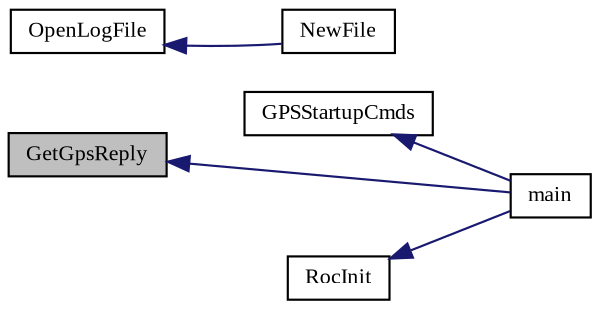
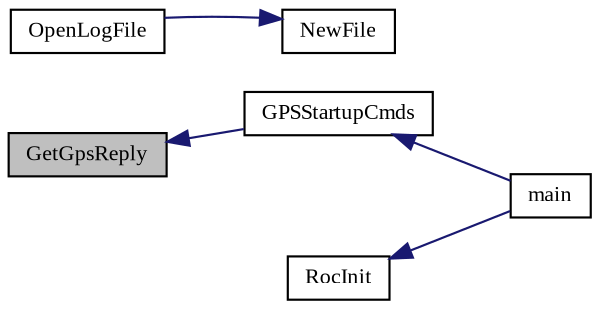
(234, 46) -> (212, 17)
(350, 178) -> (216, 134)
